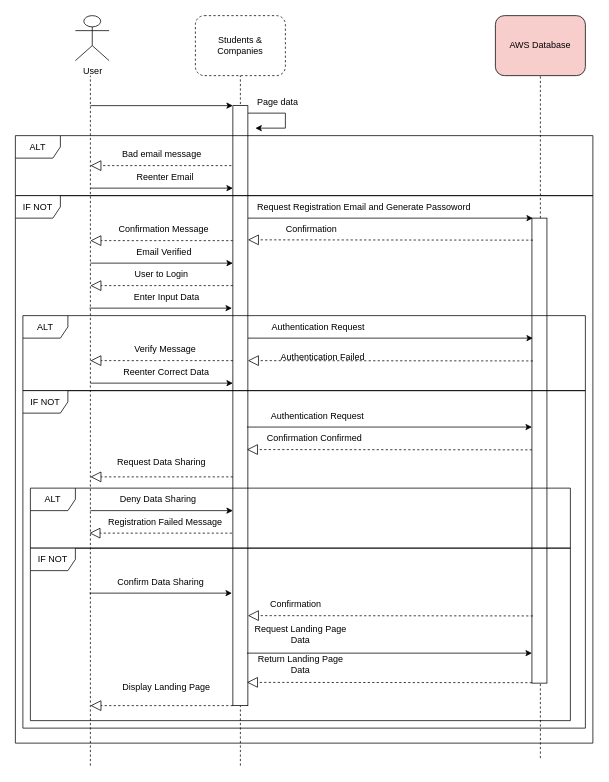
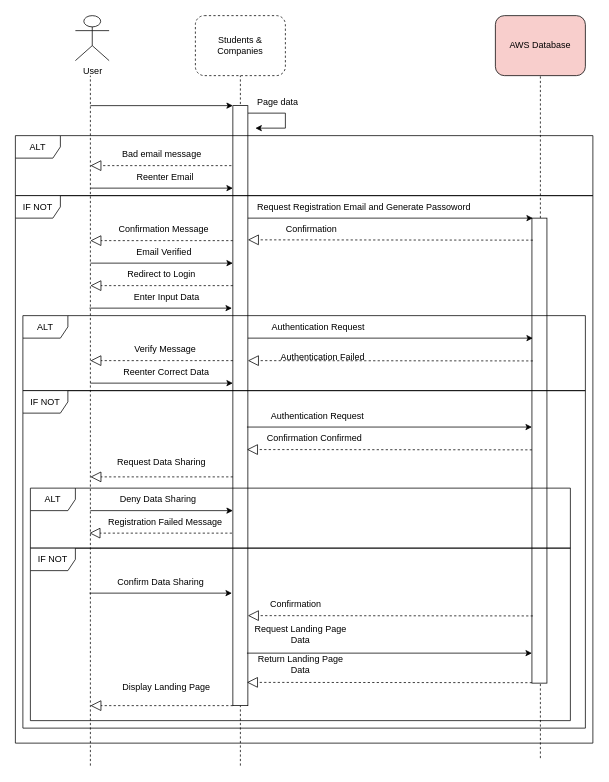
(162, 274) -> (162, 274)
